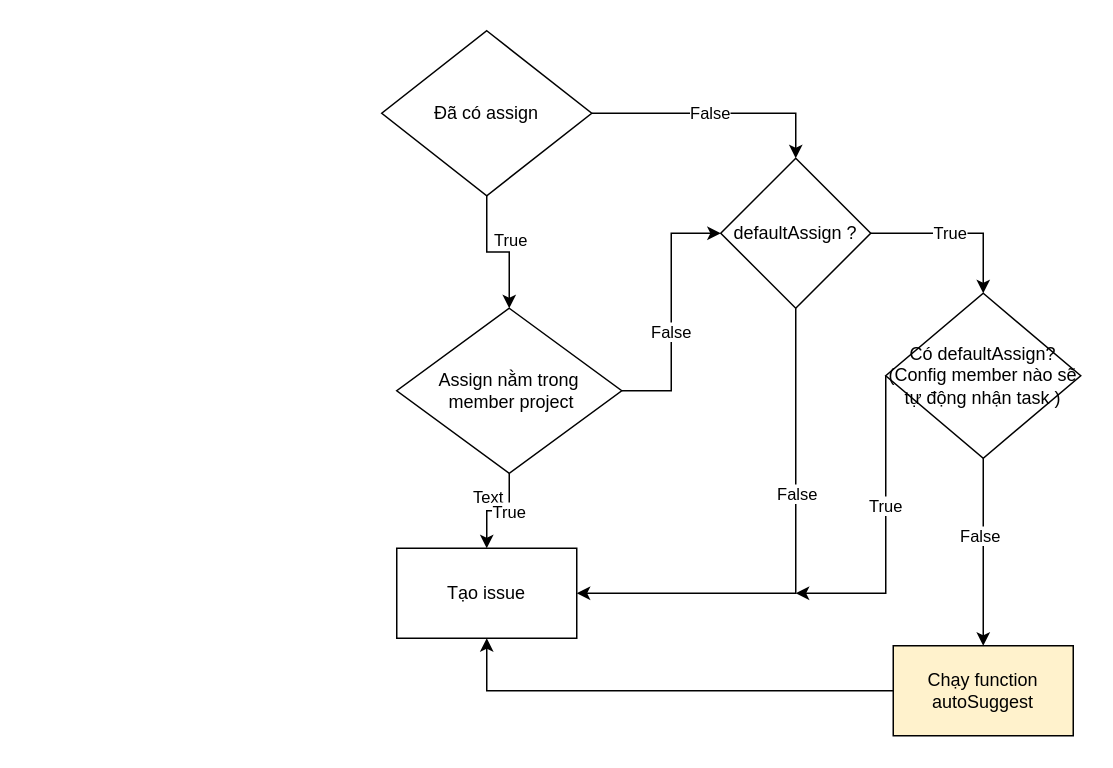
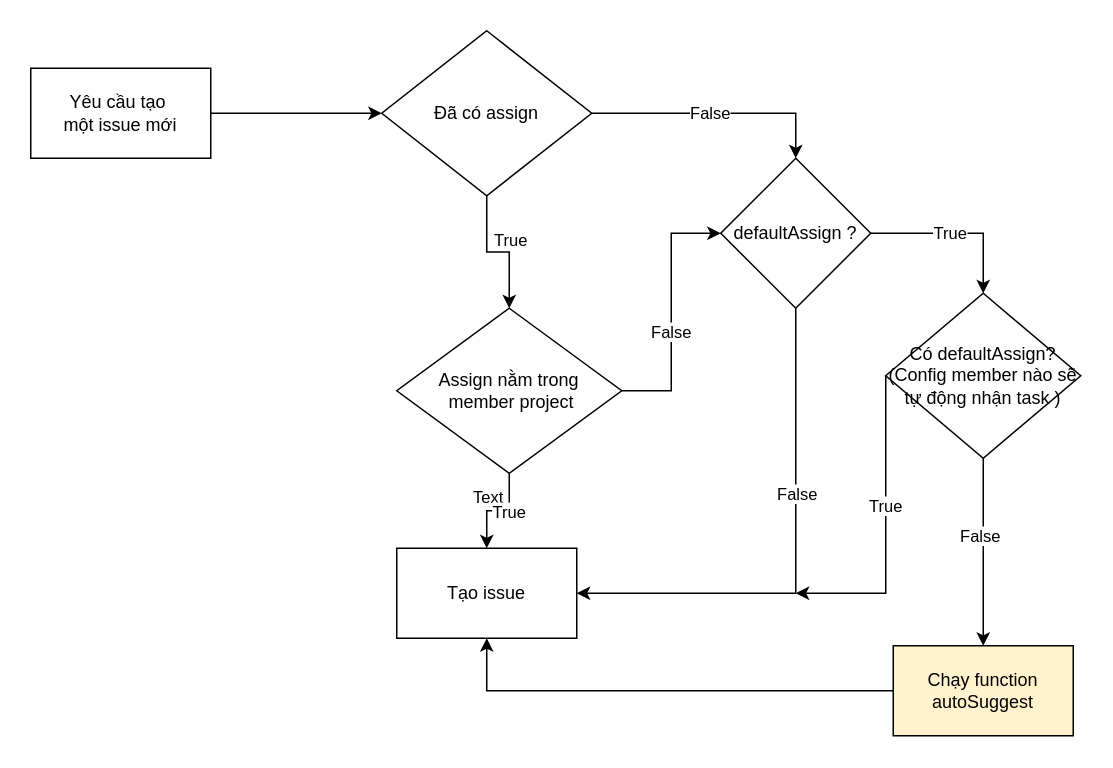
none -> (121, 113)
none -> (291, 113)
